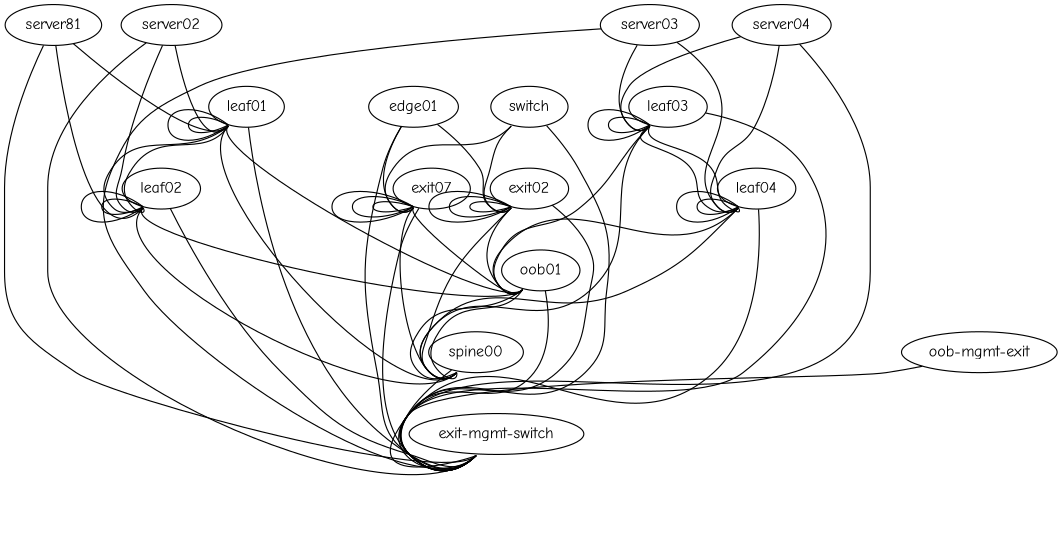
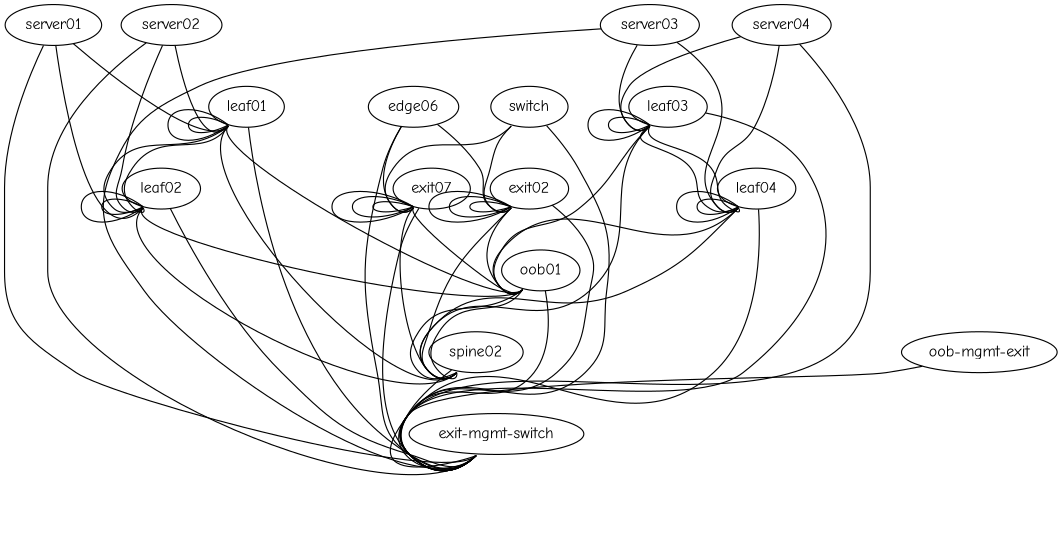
(53, 25) -> (53, 25)
(414, 107) -> (414, 107)
(476, 352) -> (476, 352)
